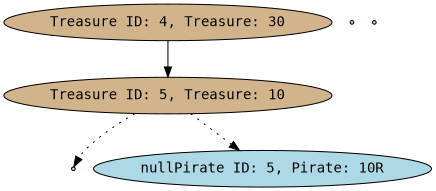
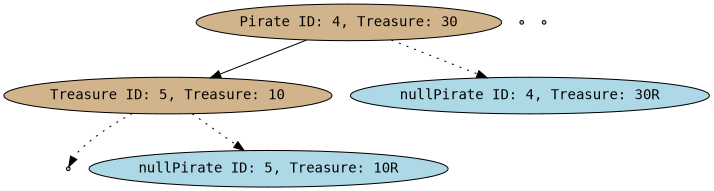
(168, 22) -> (349, 22)
none -> (530, 96)
(262, 169) -> (269, 169)
